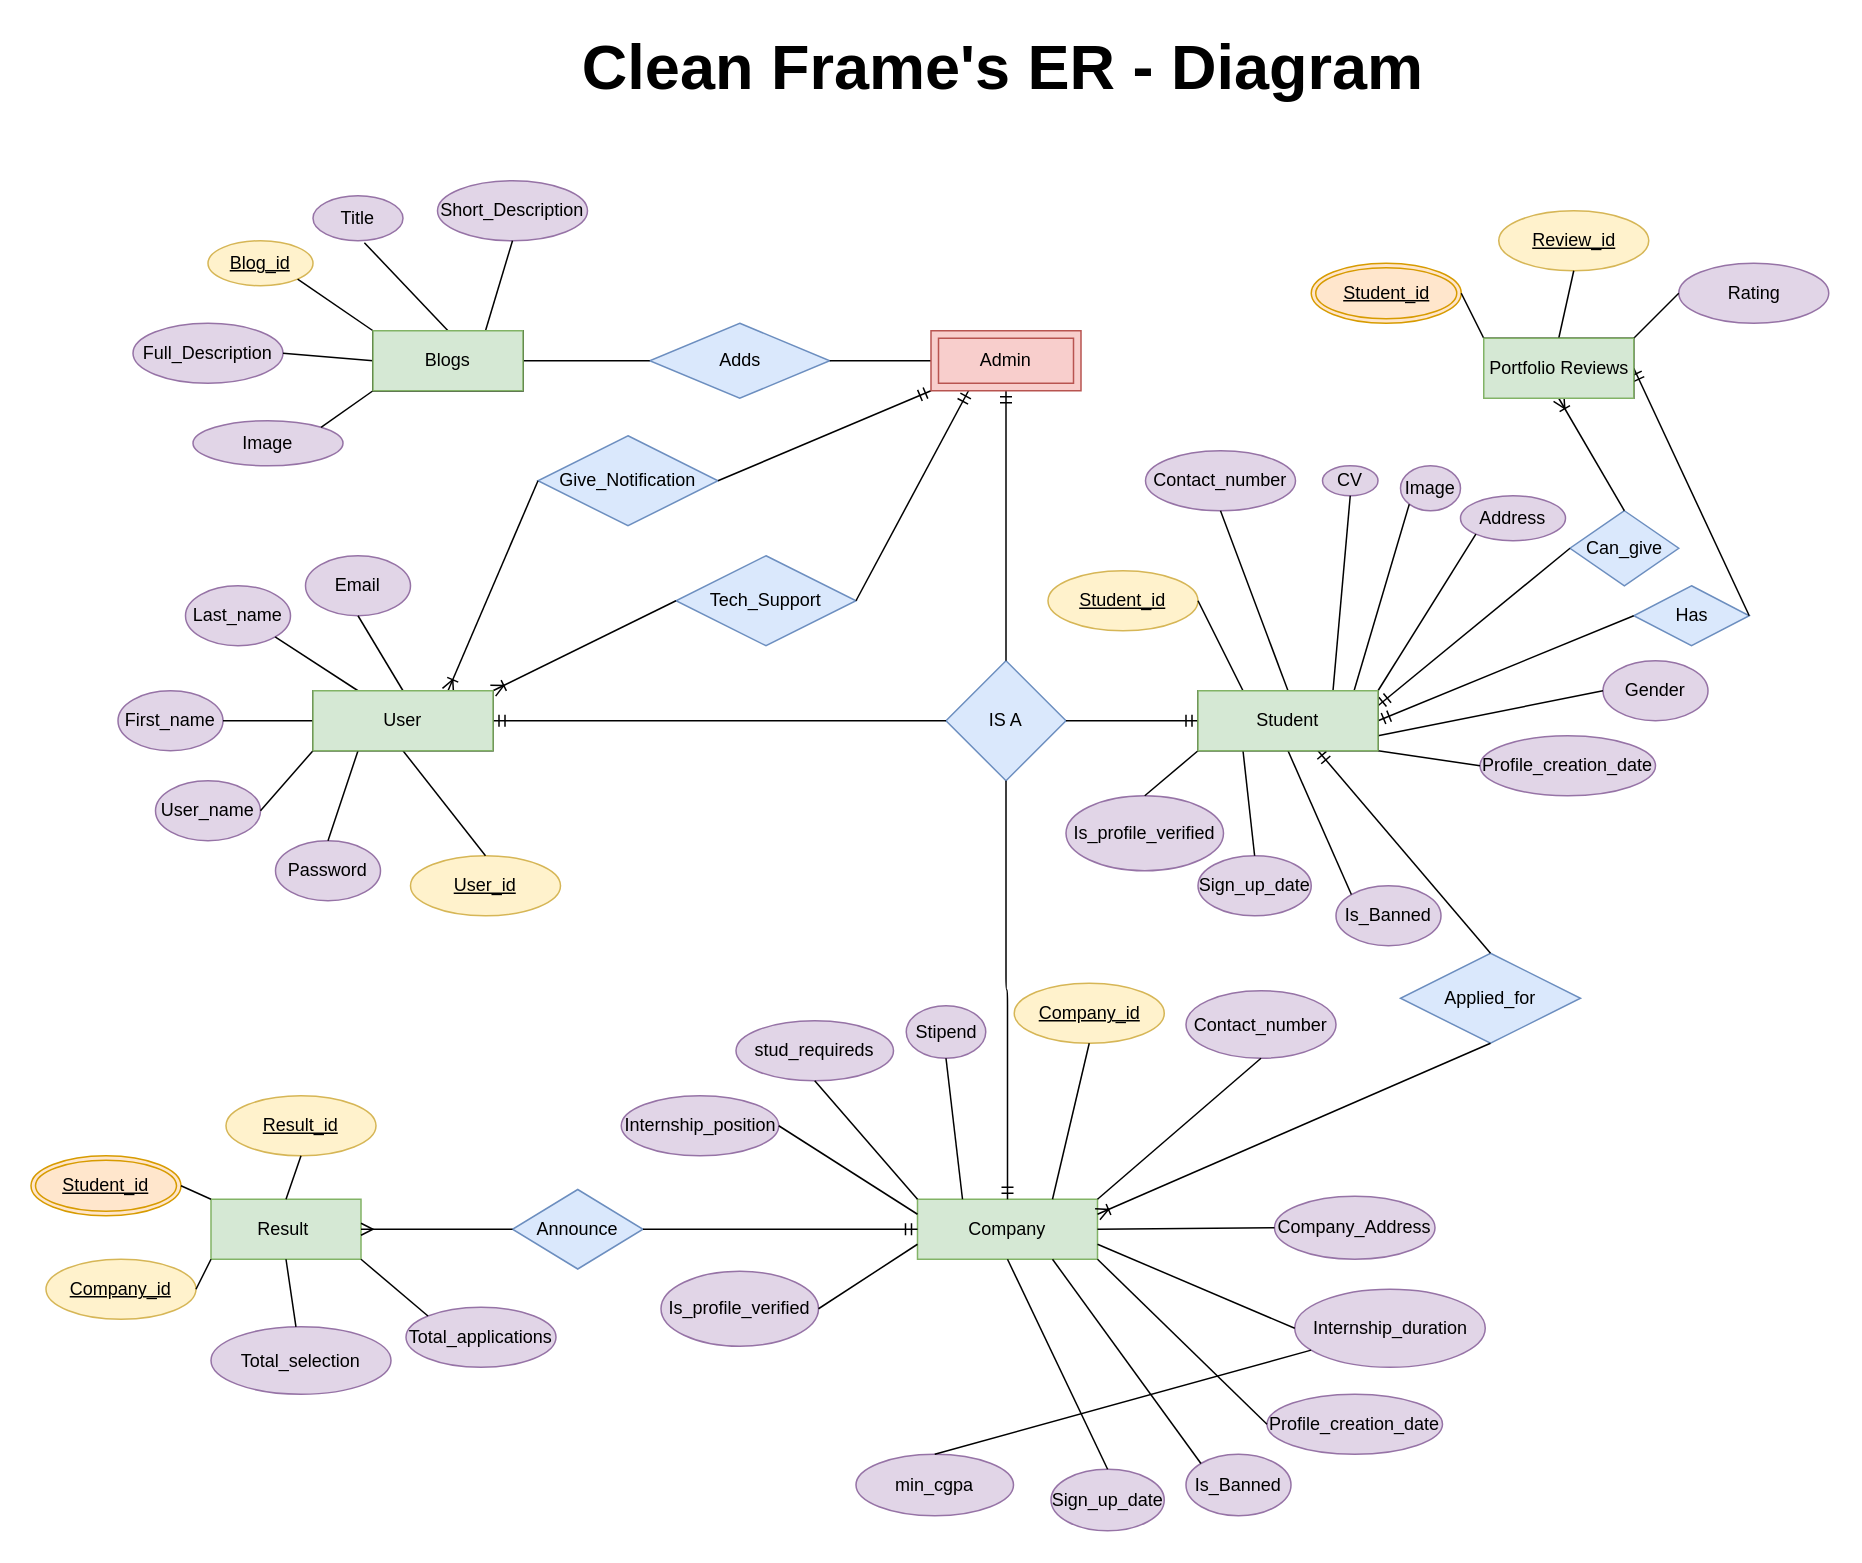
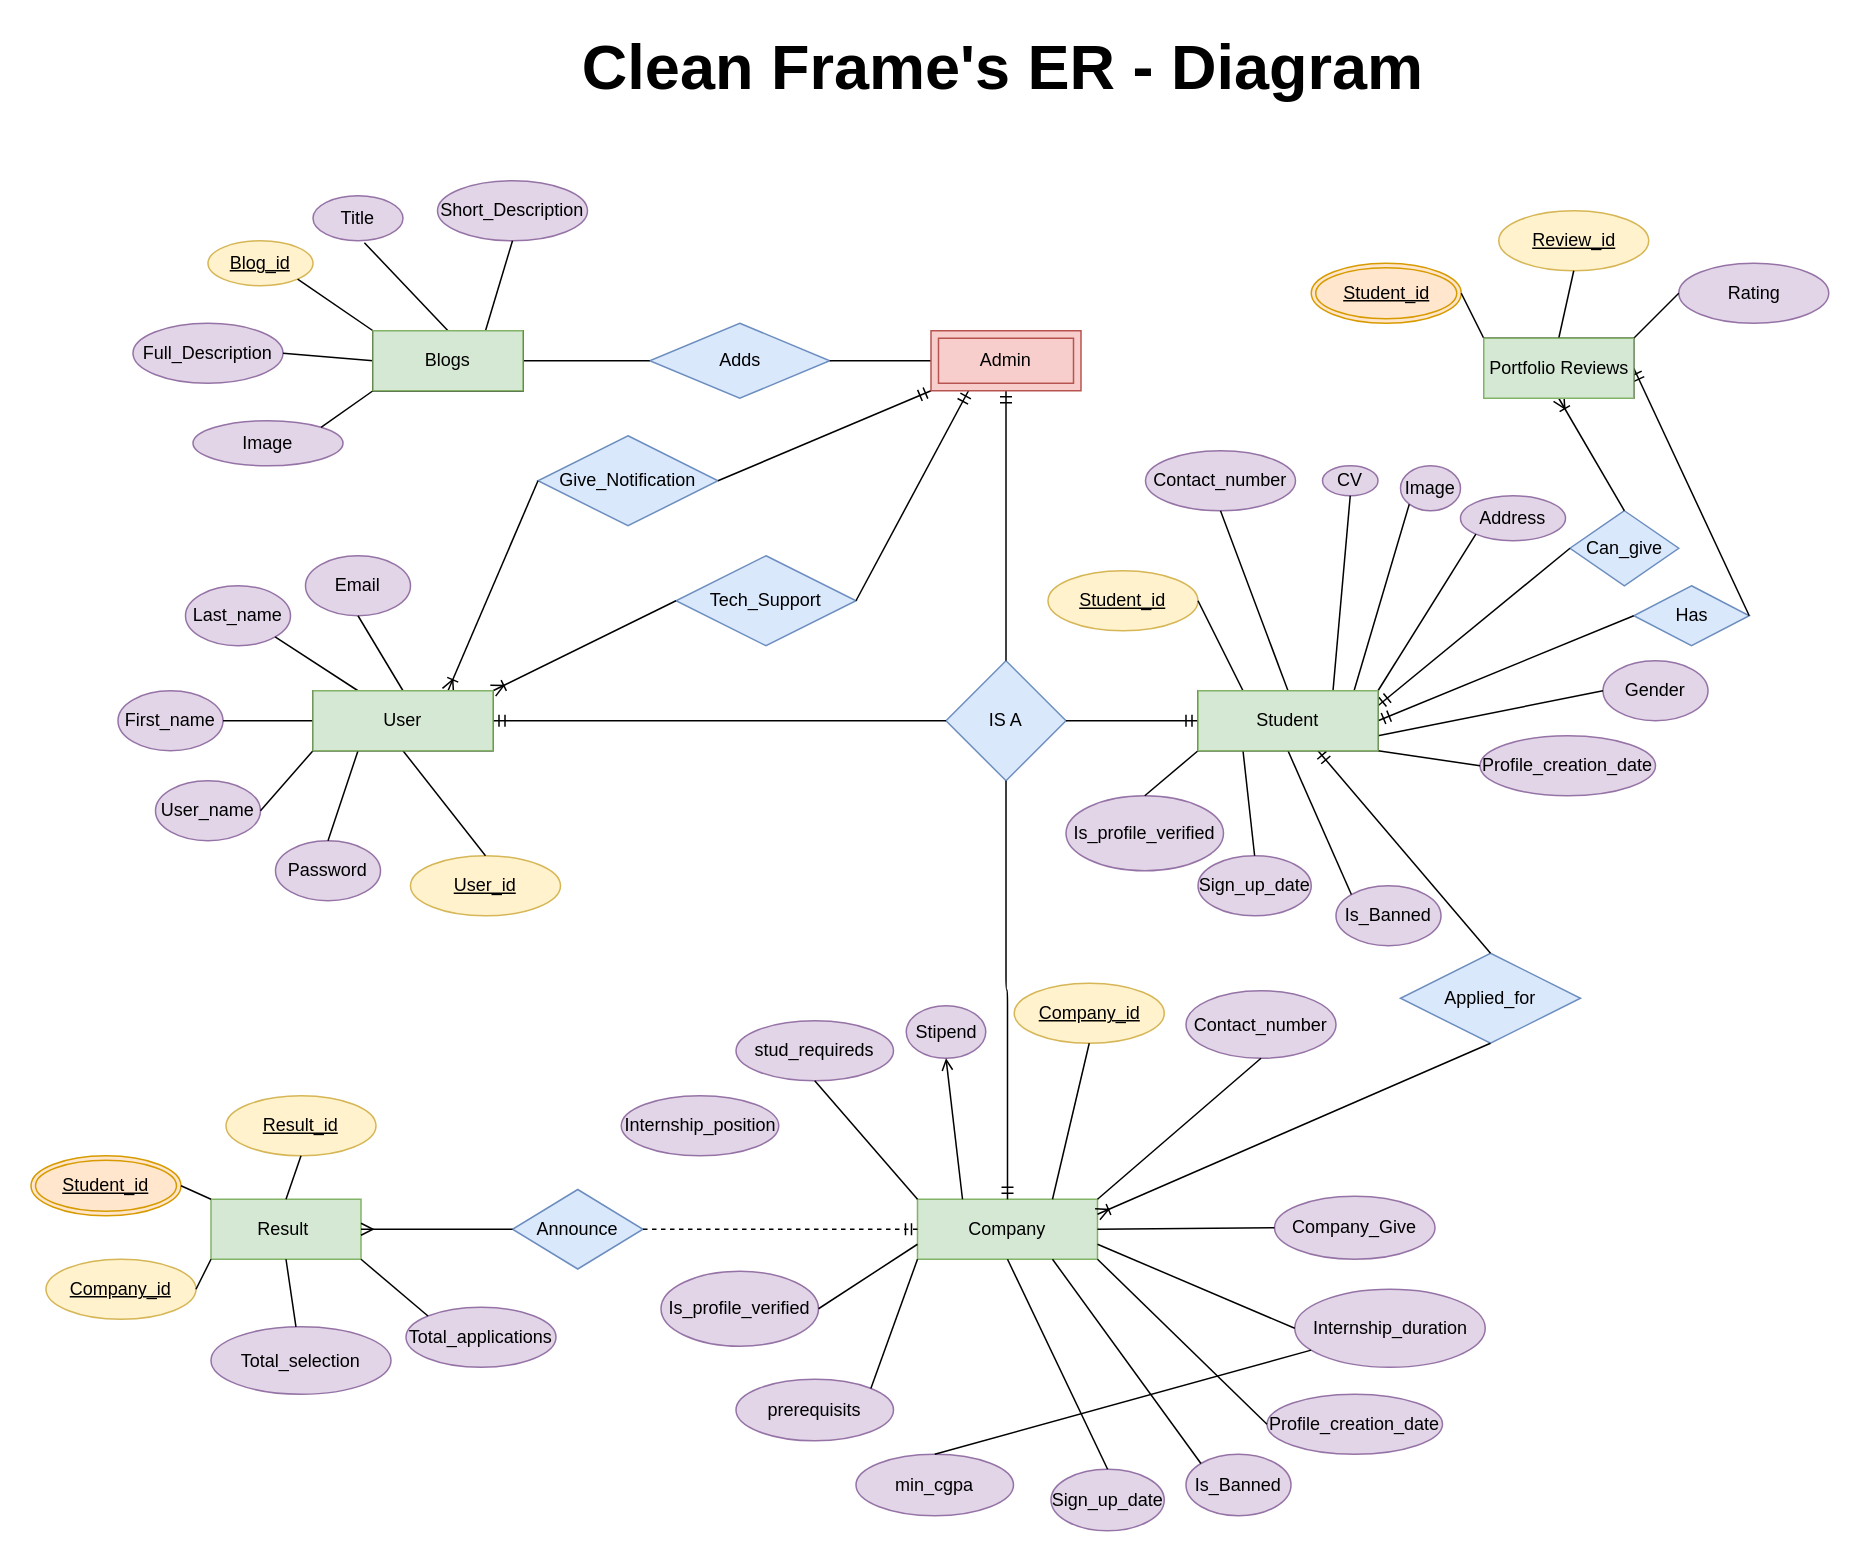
(946, 1063) -> (946, 1065)
(848, 1170) -> none
(1355, 1228) -> (1355, 1228)
(779, 1229) -> (779, 1229)
none -> (894, 1324)
none -> (815, 1410)
